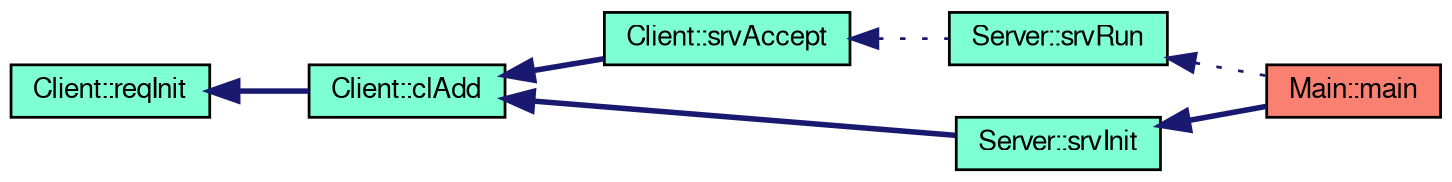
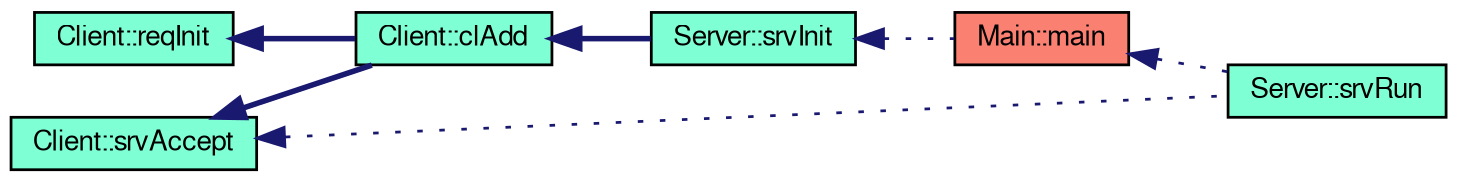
(568, 65) -> (307, 87)
(1231, 69) -> (1192, 65)
(1227, 113) -> (919, 39)
